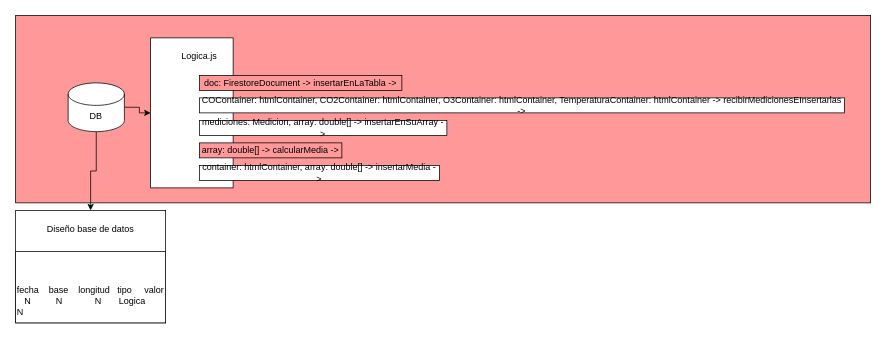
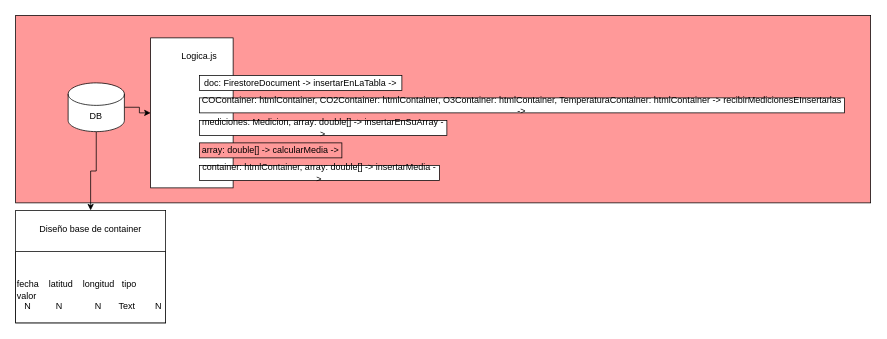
(300, 83) -> (300, 83)
(90, 229) -> (90, 229)
(91, 290) -> (91, 290)
(91, 306) -> (91, 306)
